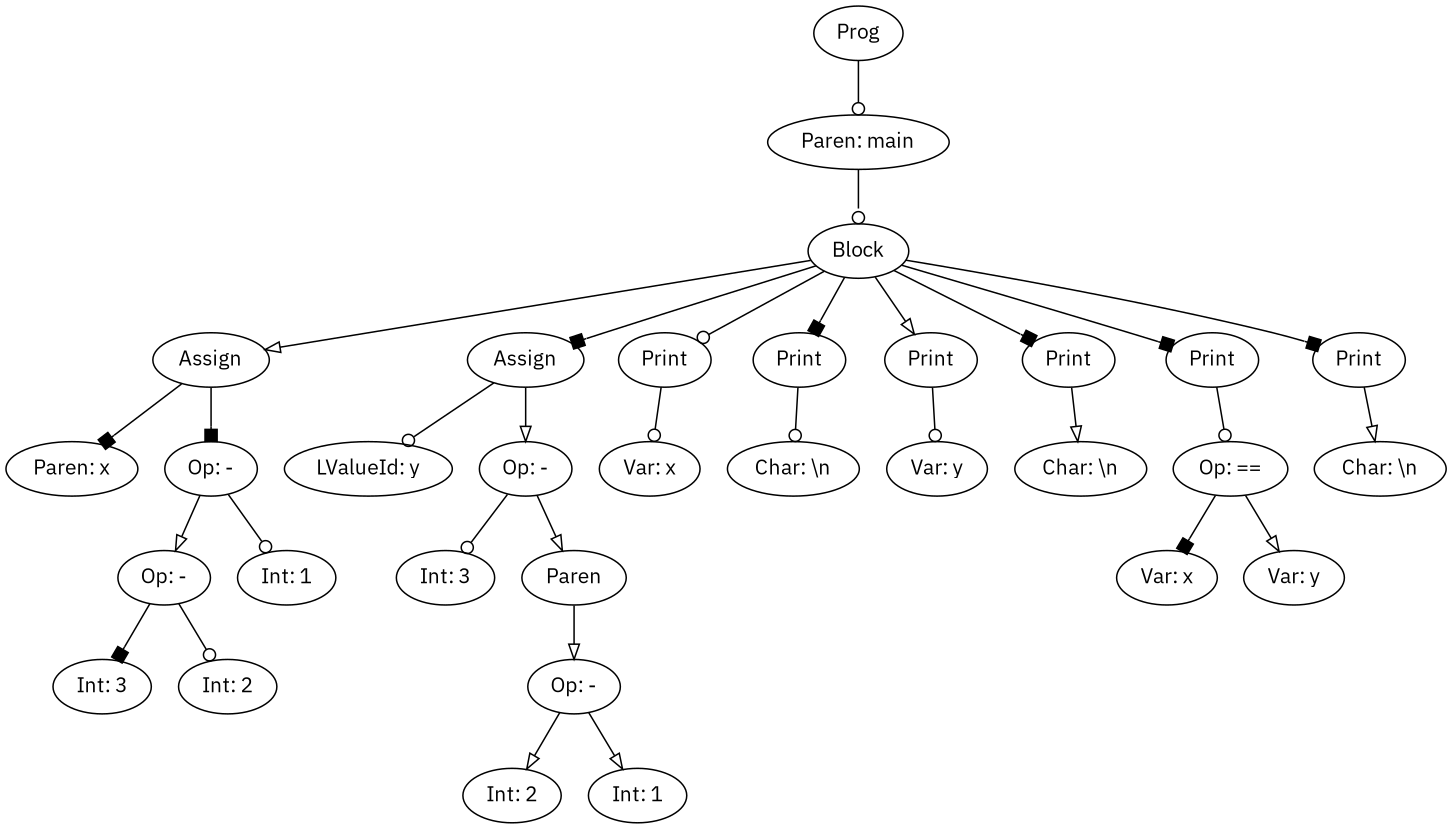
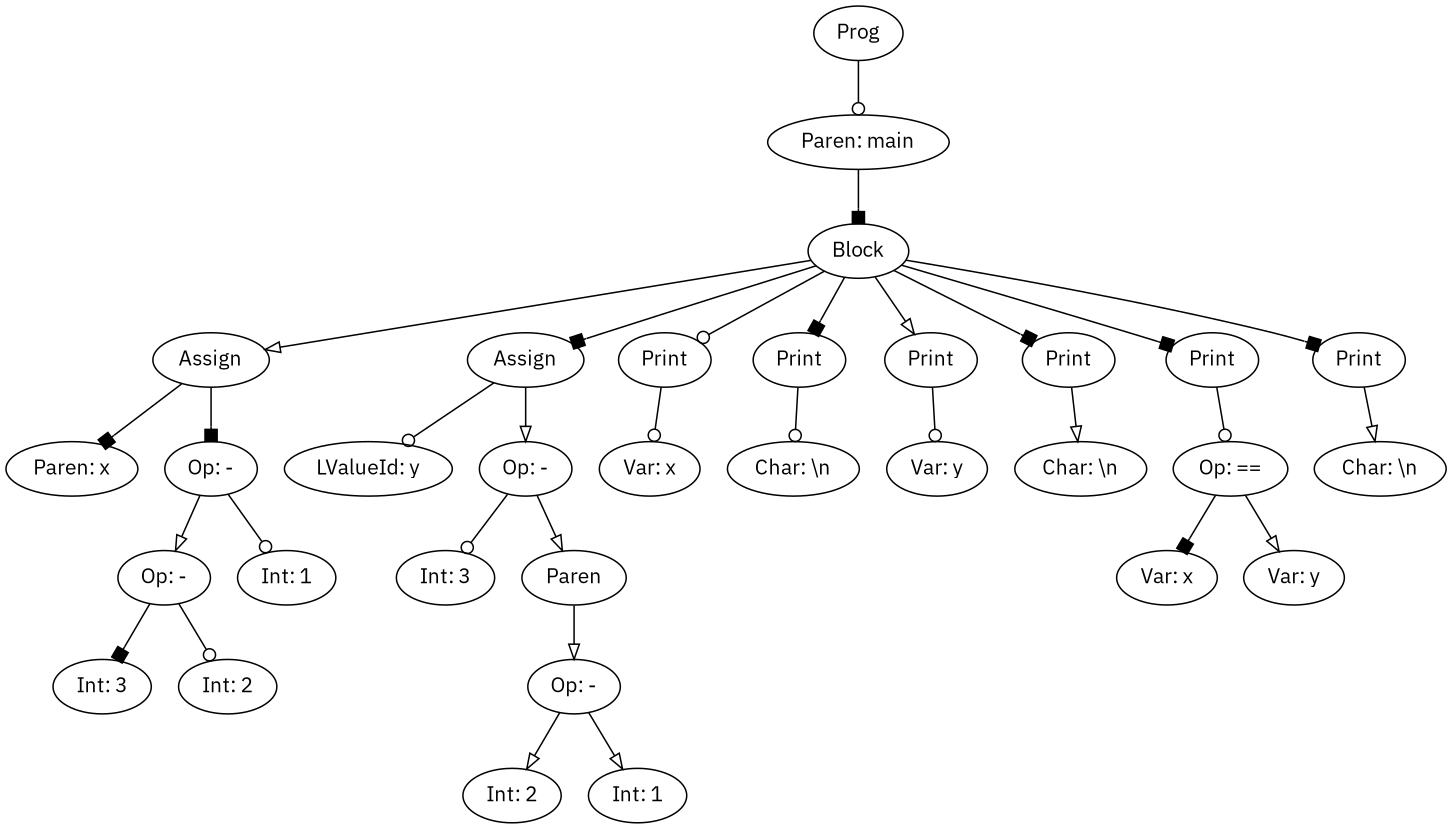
(858, 189) -> (858, 189)
